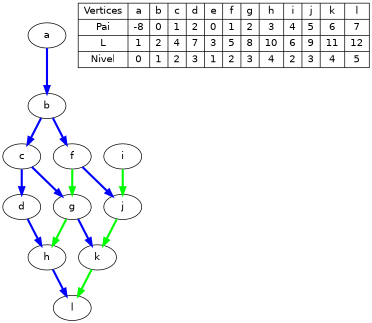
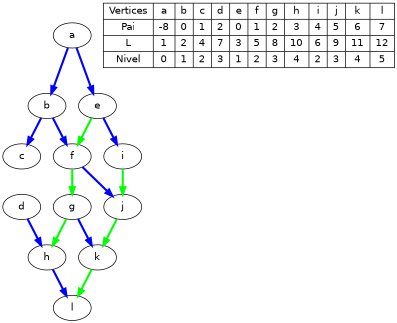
none -> (97, 106)
(22, 178) -> none
(44, 179) -> none
